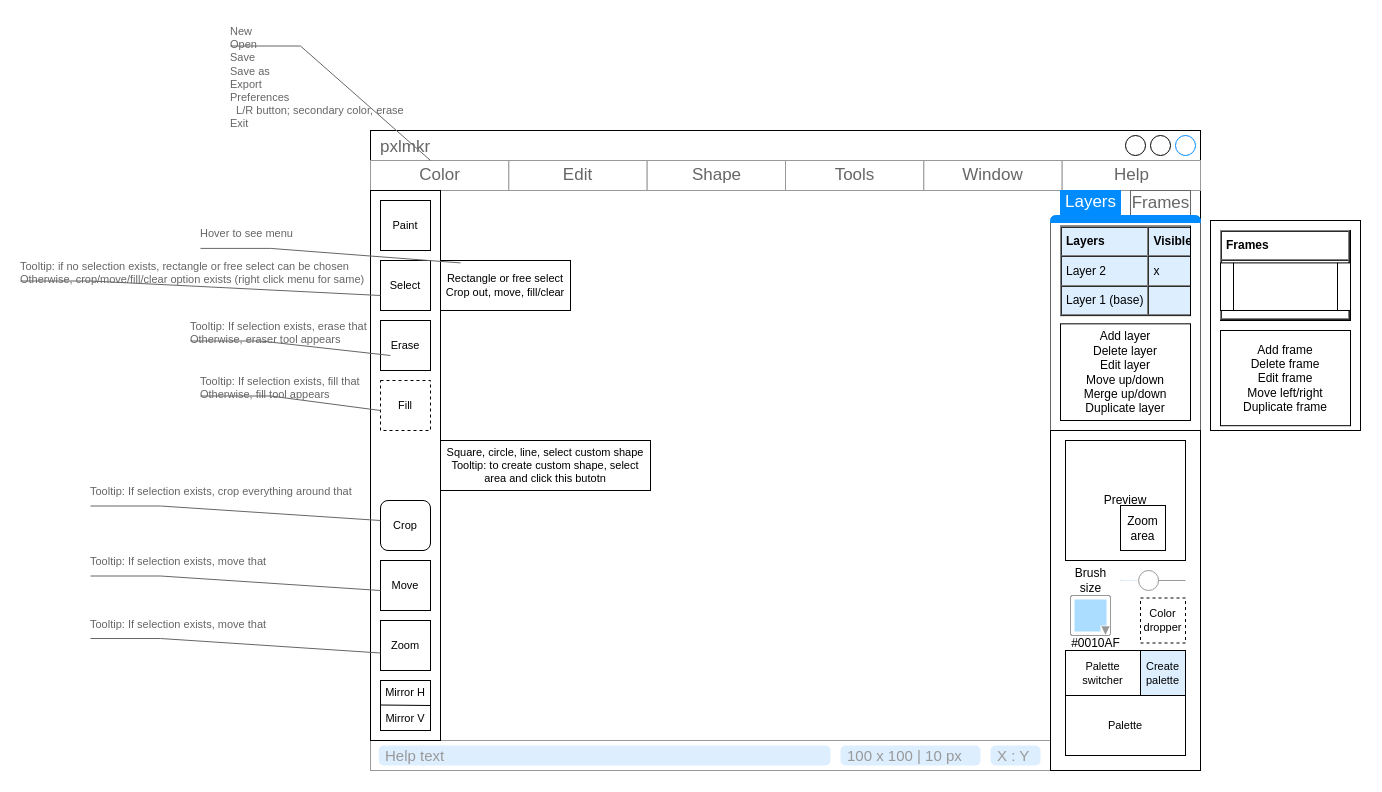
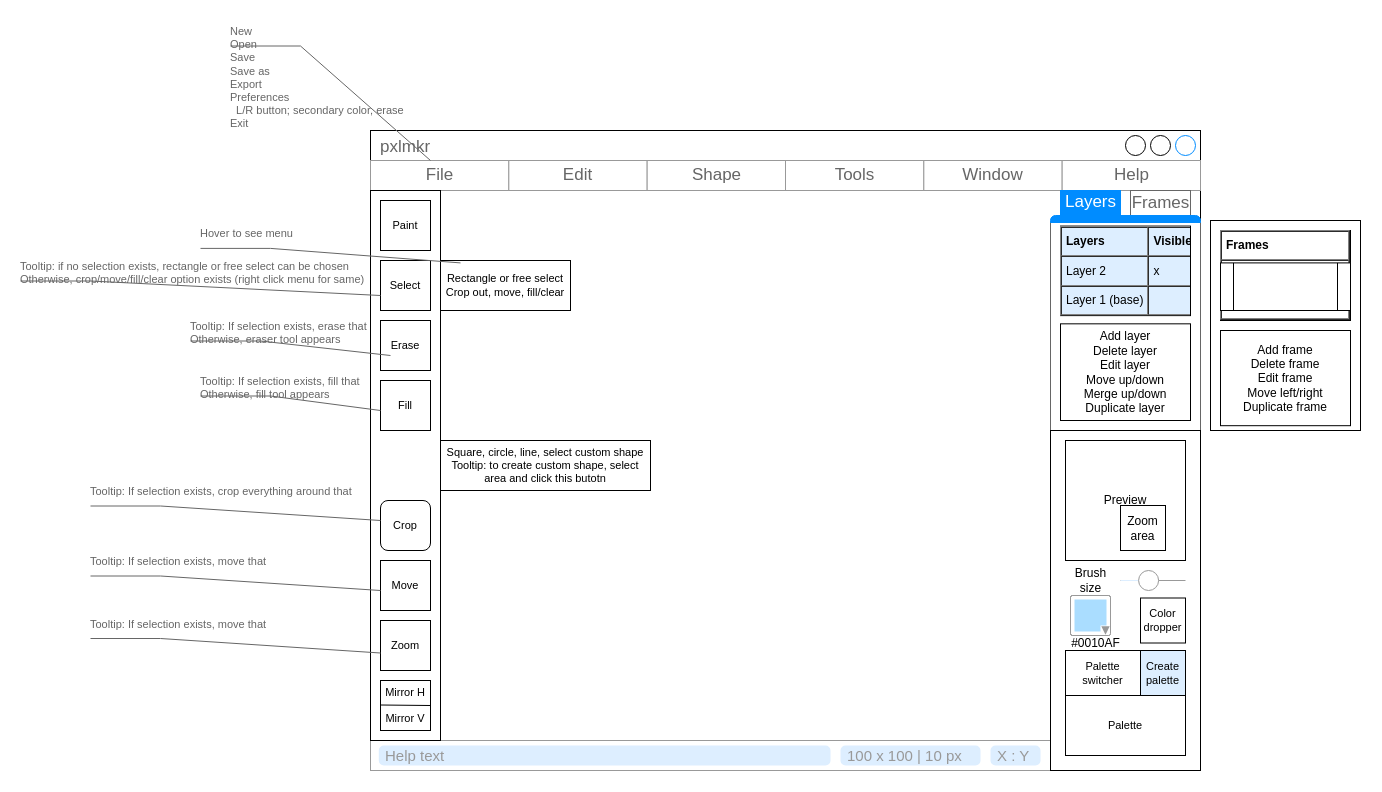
(440, 176) -> (440, 176)
(406, 406) -> (406, 406)
(1163, 621) -> (1163, 621)
